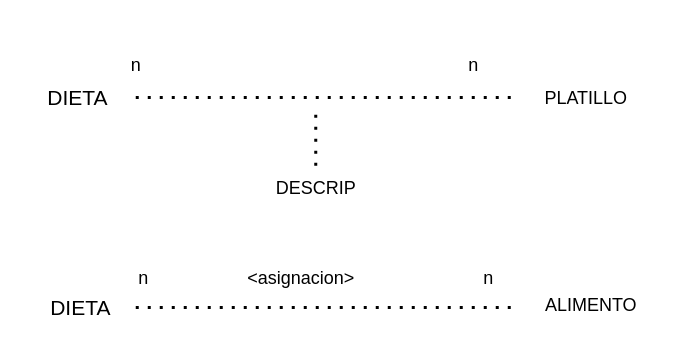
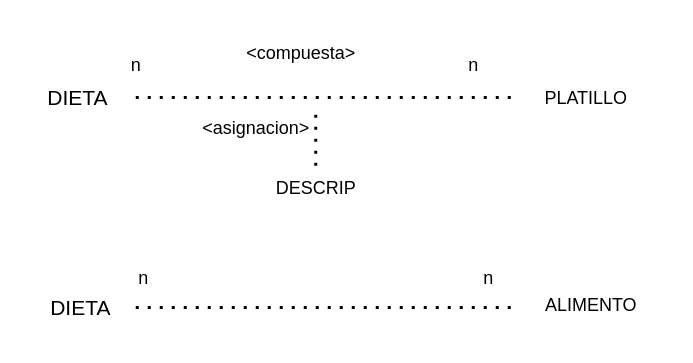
none -> (301, 53)
(301, 278) -> (256, 128)
